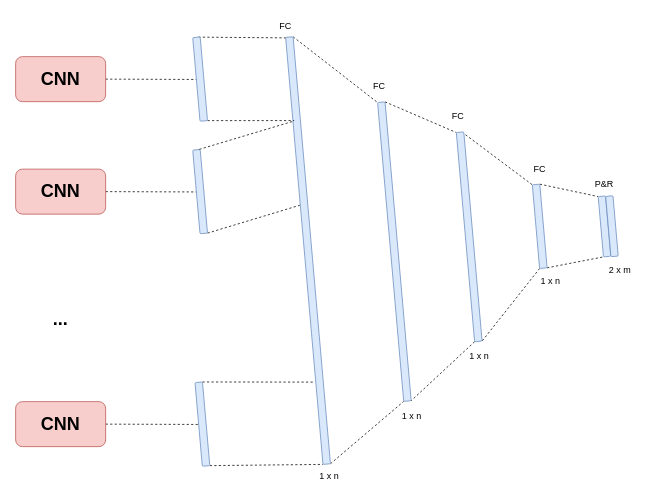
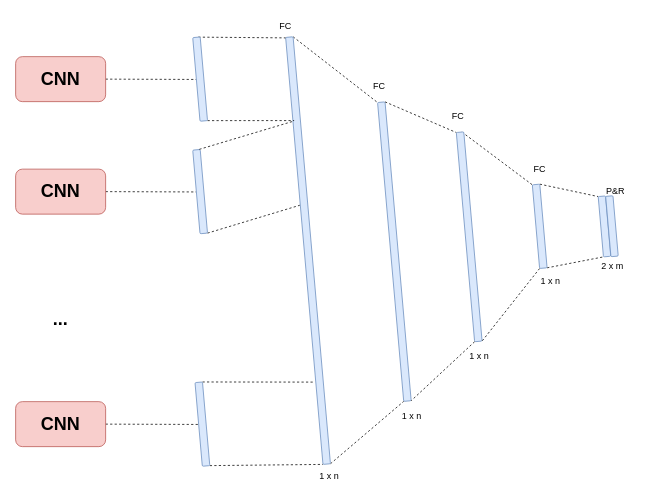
(604, 184) -> (615, 192)
(620, 270) -> (612, 267)
